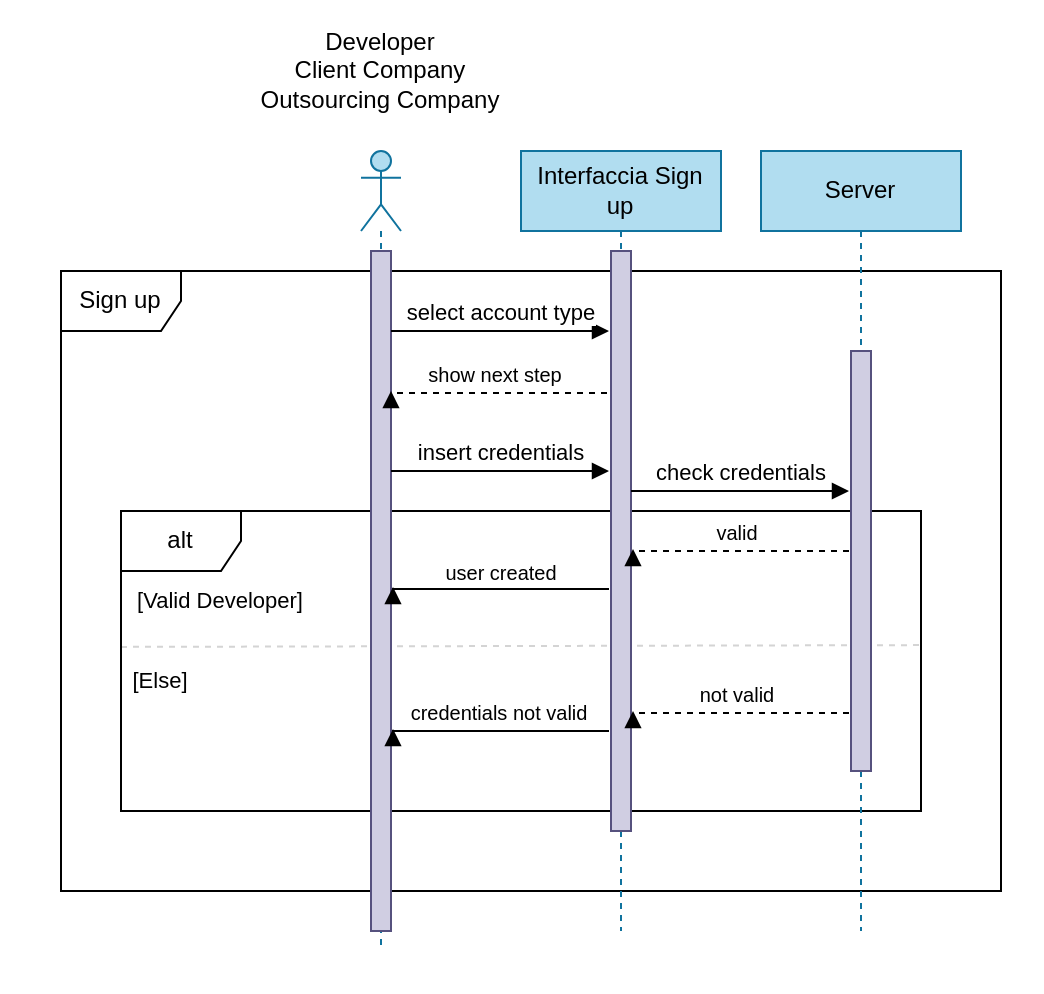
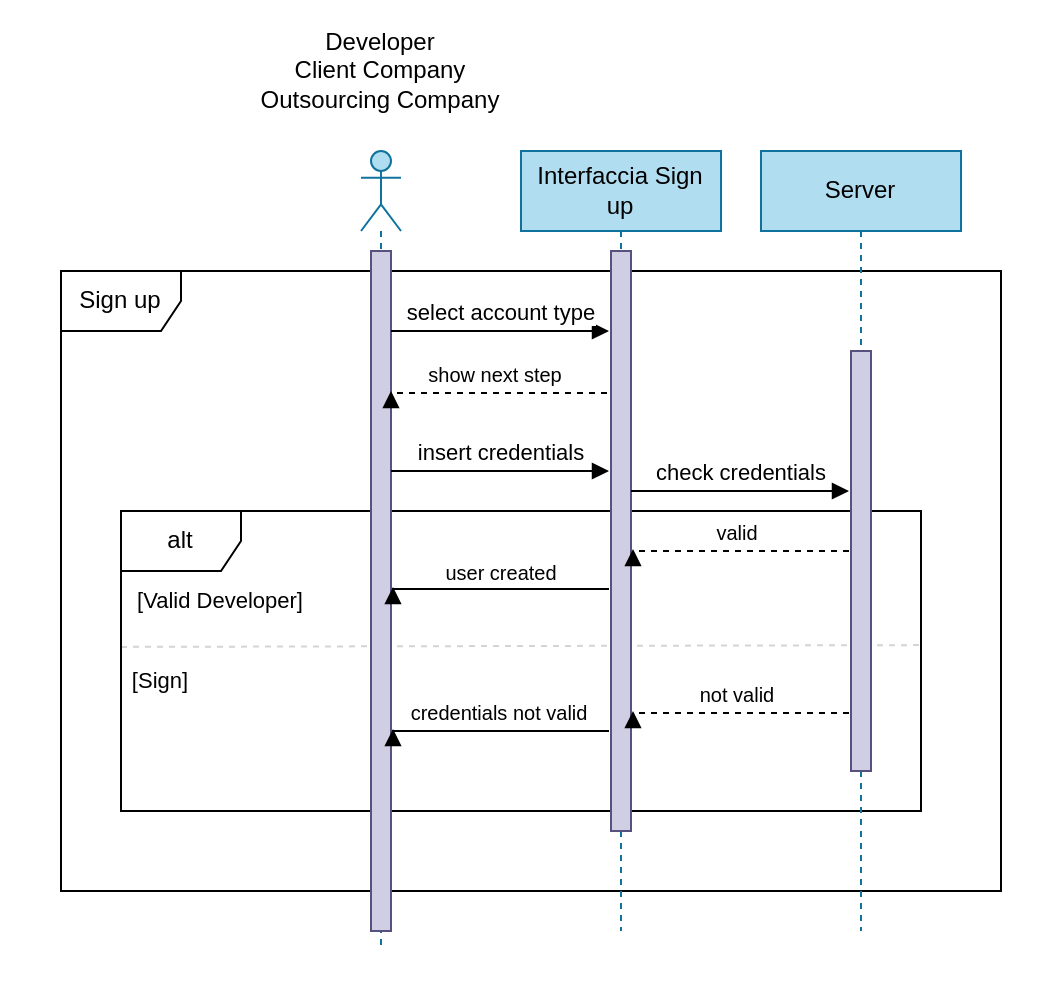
(161, 681) -> (161, 681)
